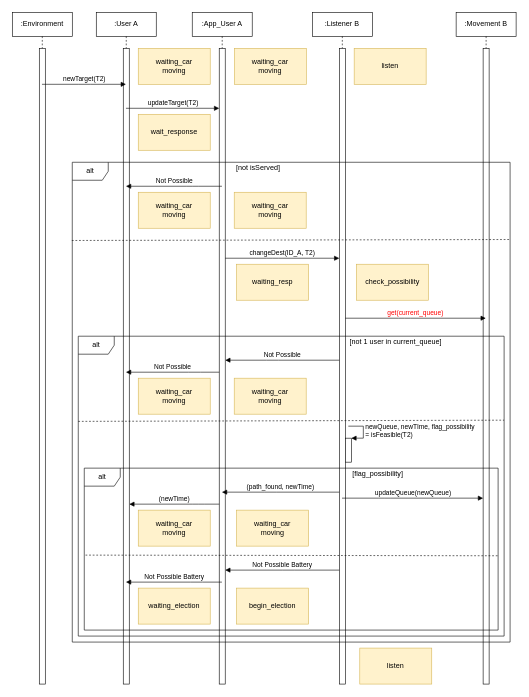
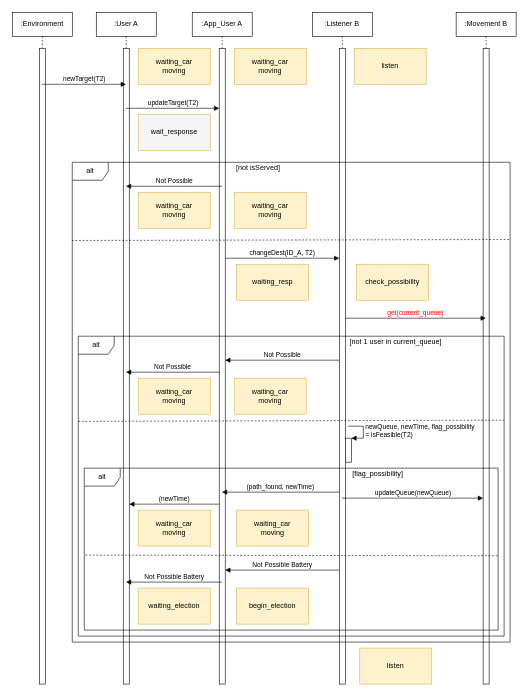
(174, 132) -> (174, 132)
